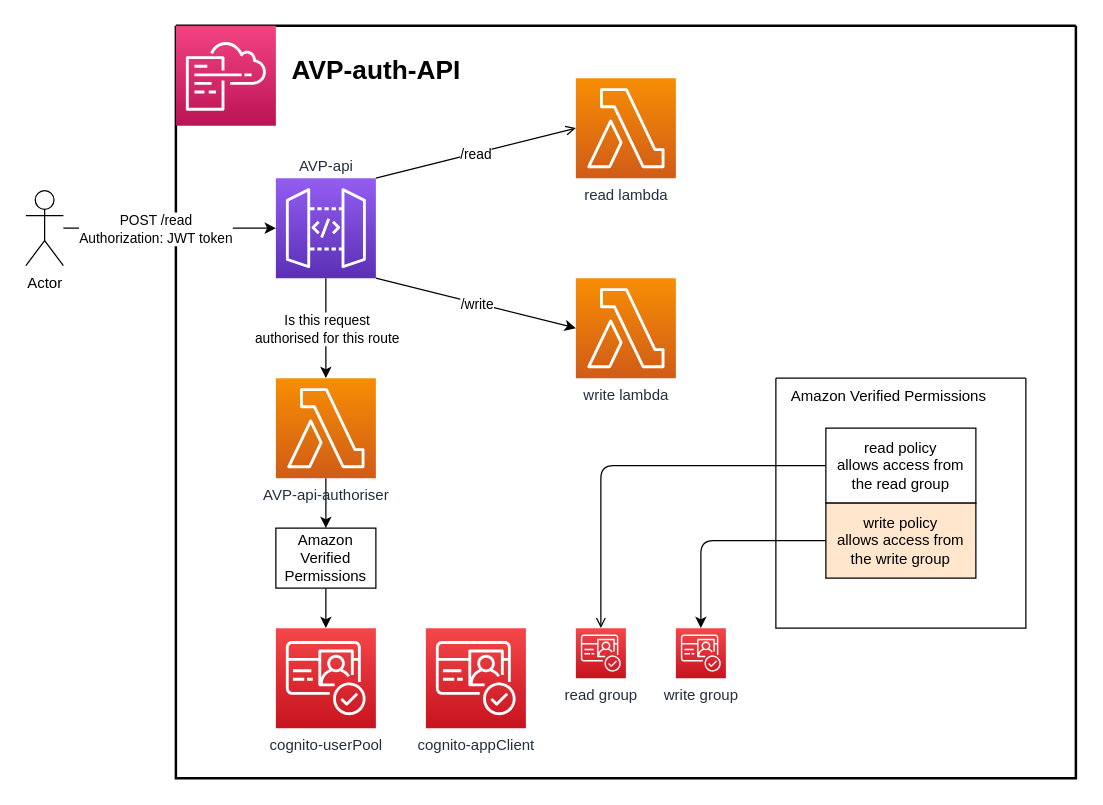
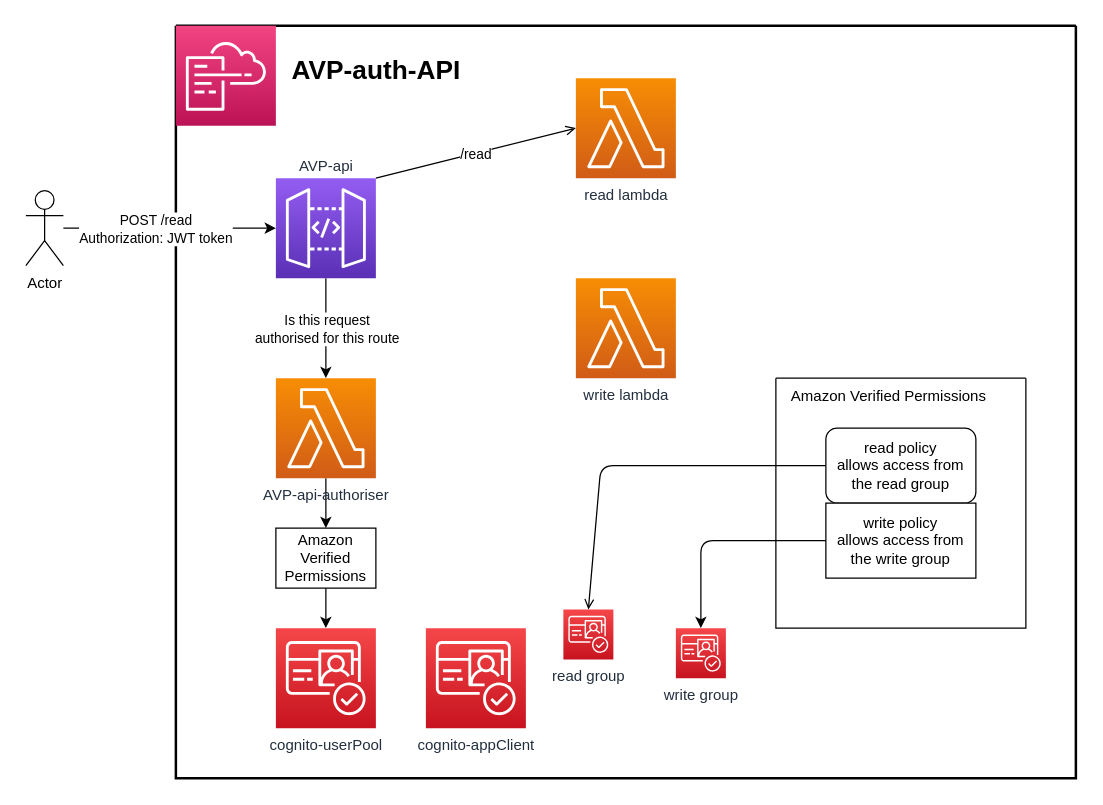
(472, 302) -> none
(901, 466) -> (901, 466)
(901, 541) -> (901, 541)
(601, 653) -> (588, 634)
